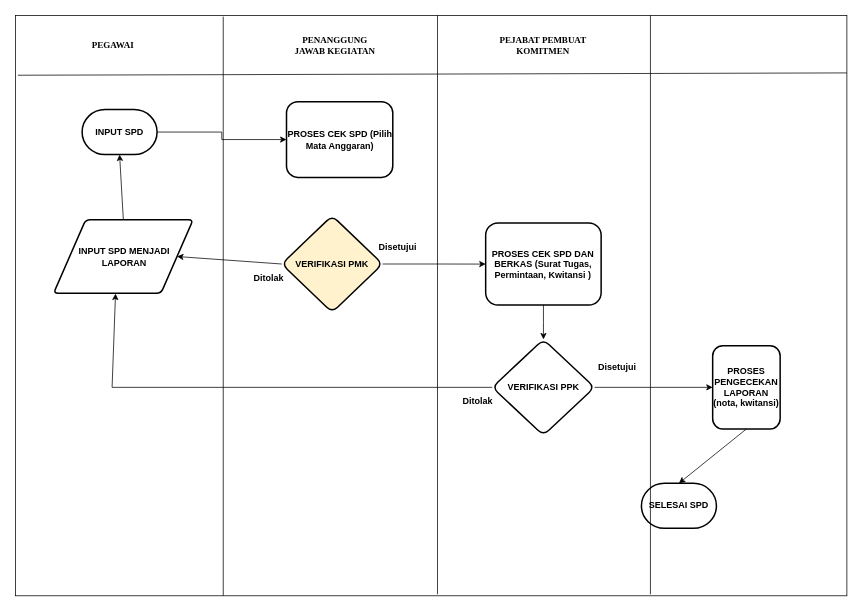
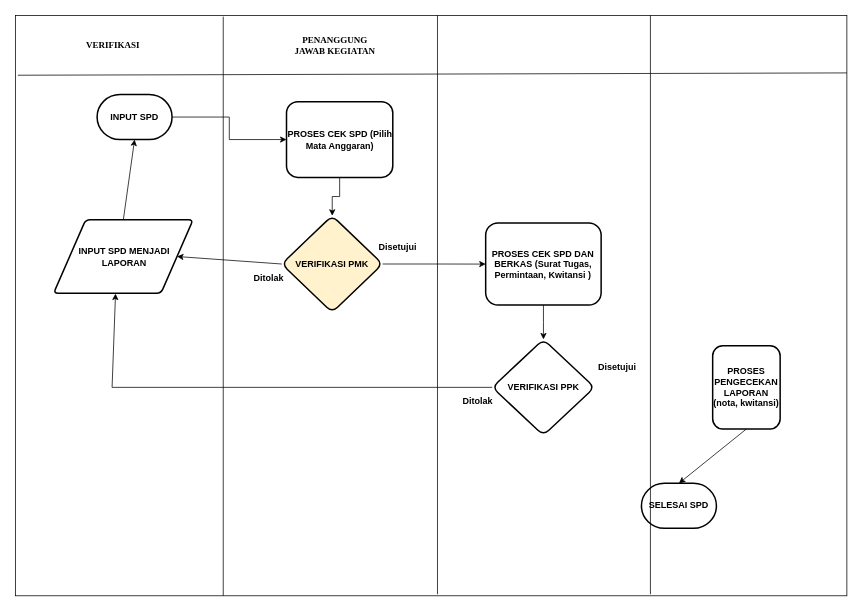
(113, 45) -> (113, 45)
(544, 45) -> none
(120, 132) -> (135, 117)
none -> (339, 197)
(652, 387) -> none
